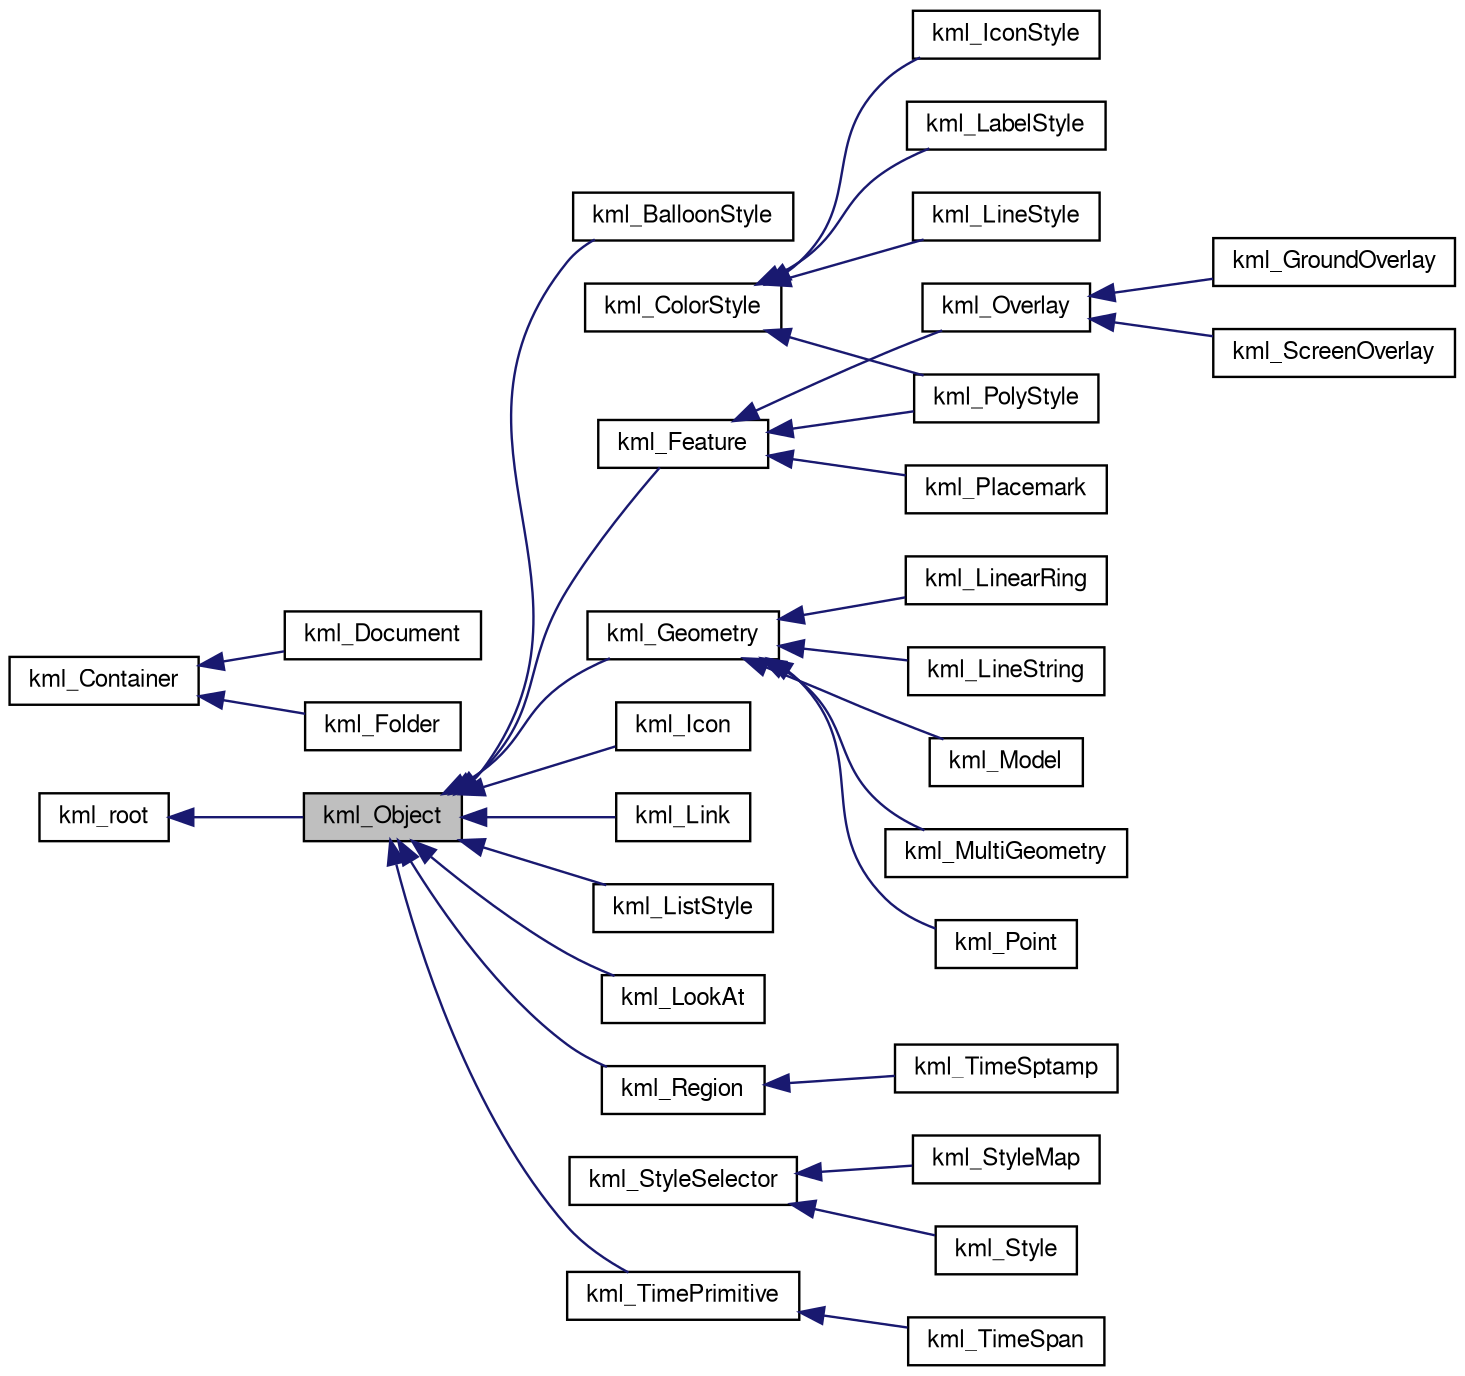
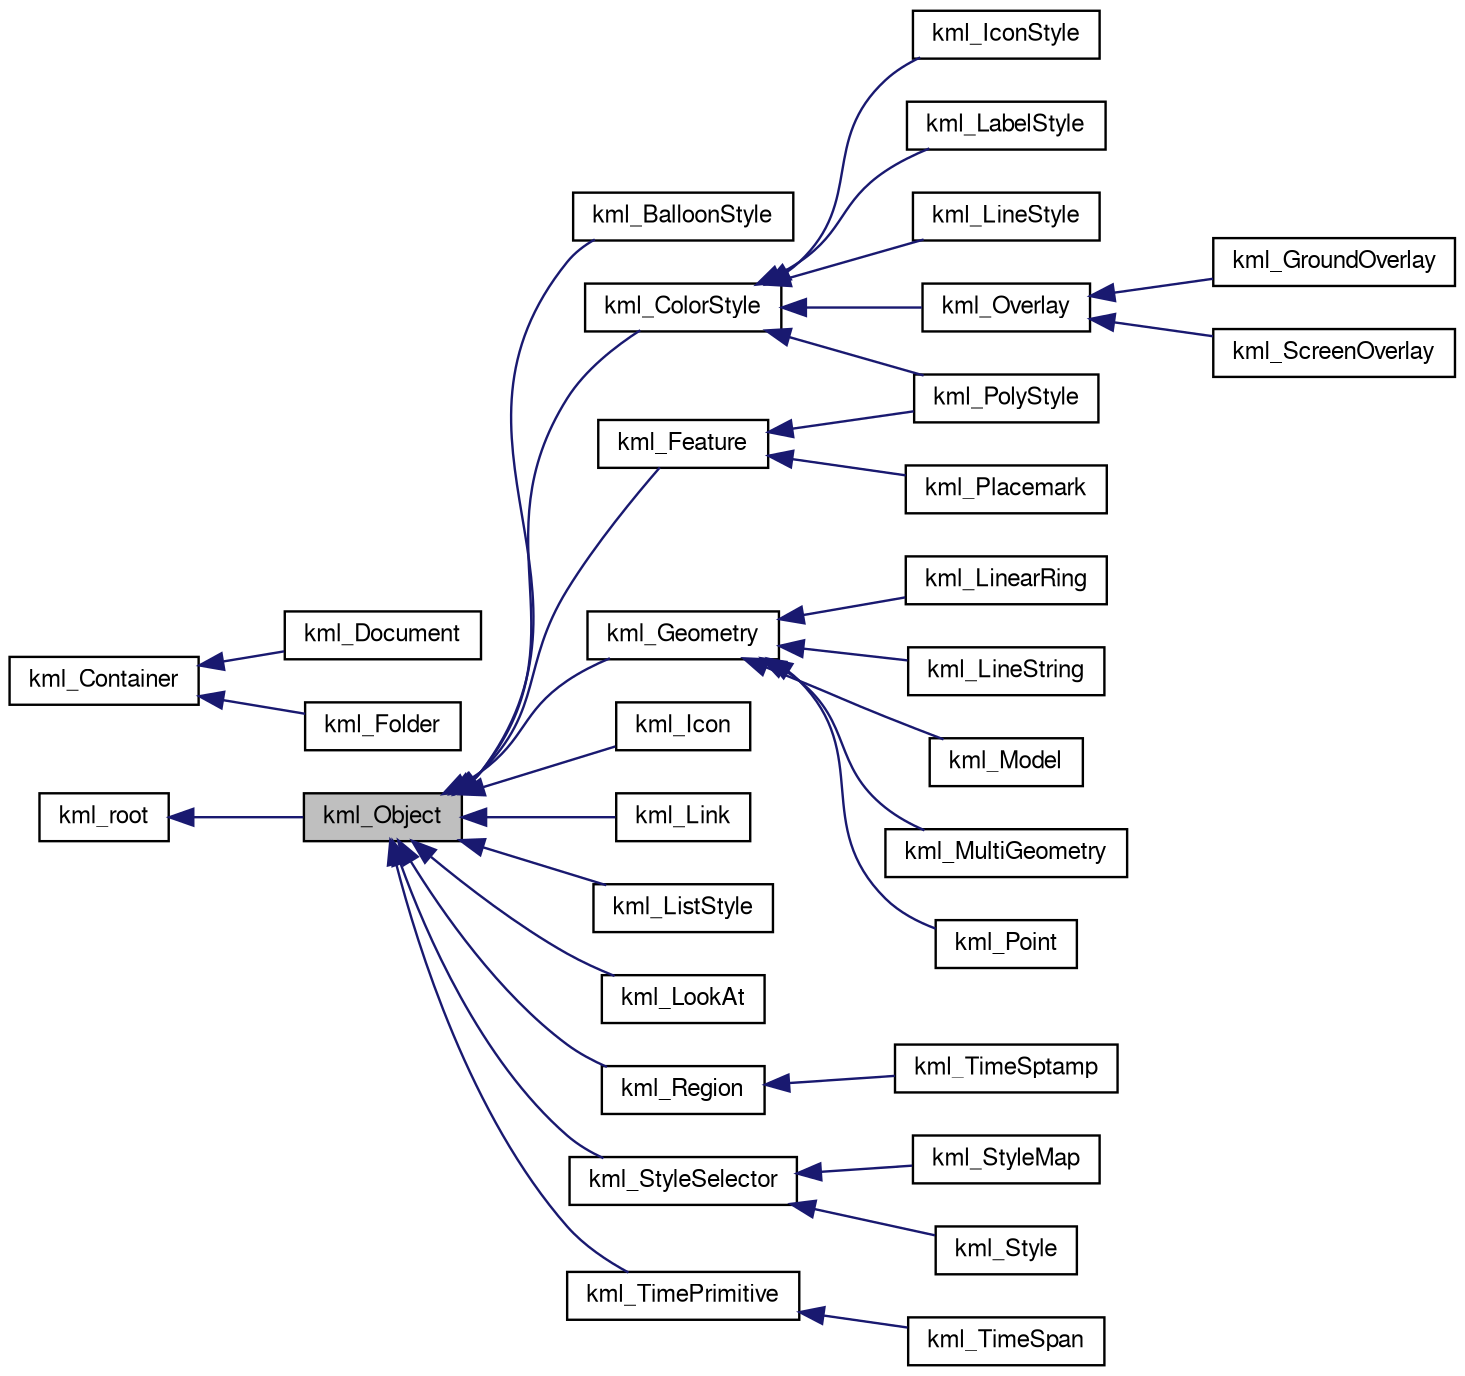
(844, 371) -> (864, 308)
none -> (535, 480)
none -> (479, 1028)
